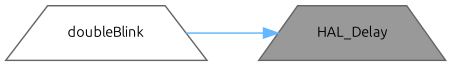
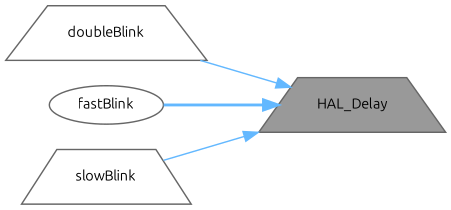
none -> (106, 105)
none -> (106, 177)
